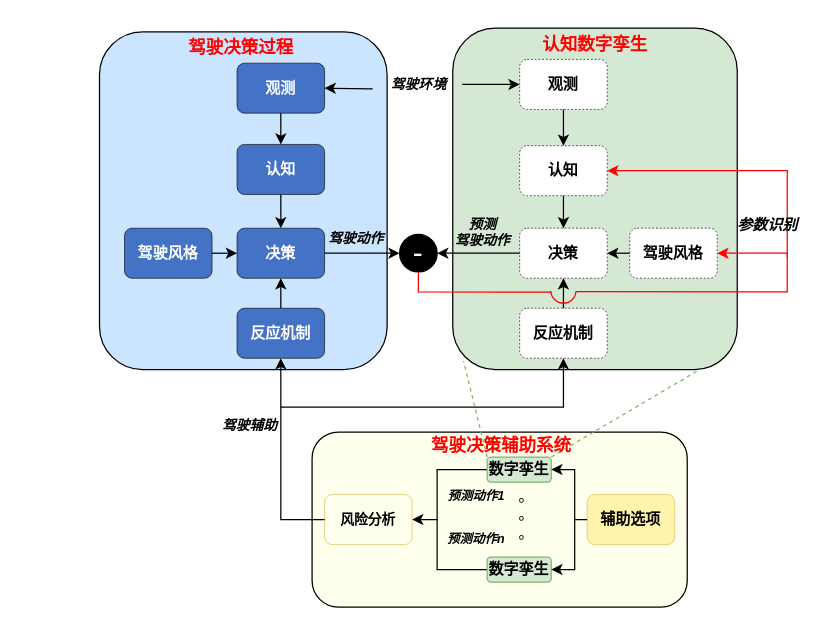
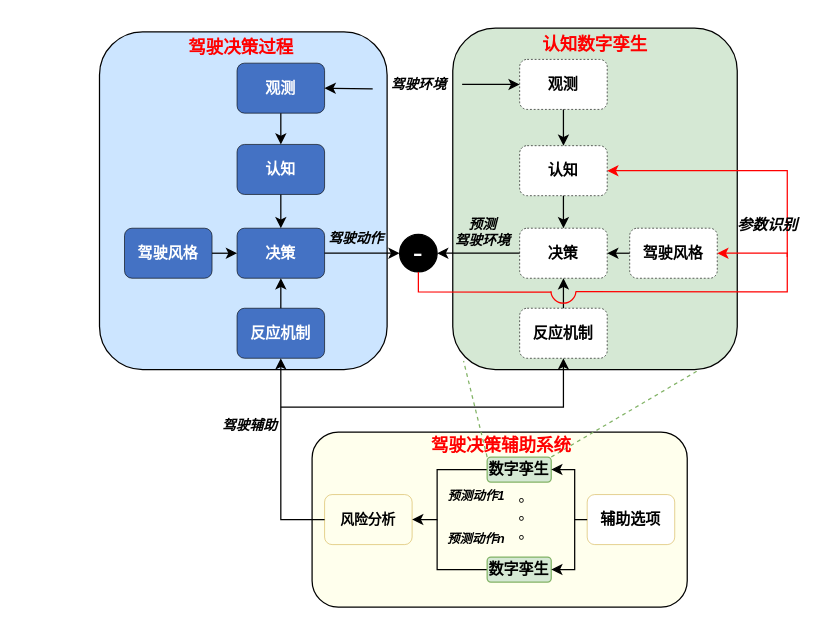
(483, 232) -> (483, 232)
(631, 519) -> (631, 519)
